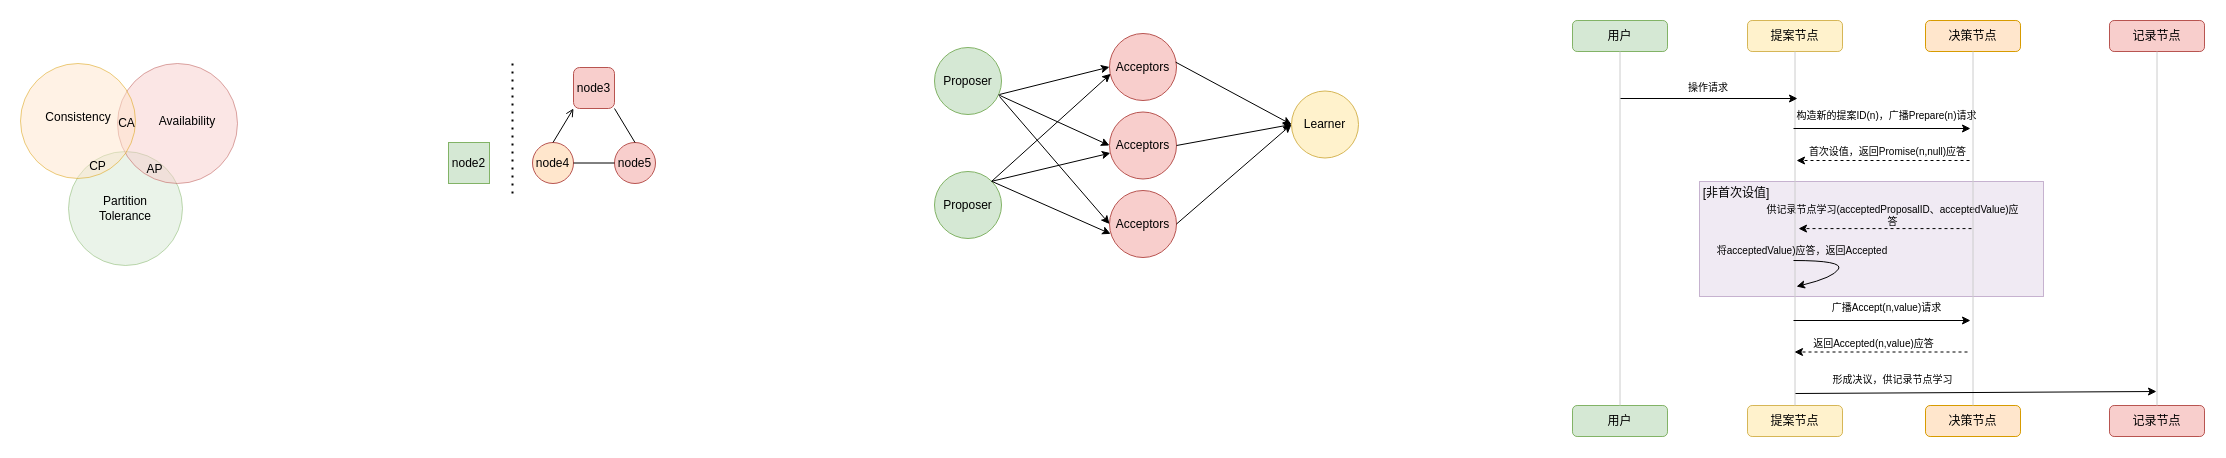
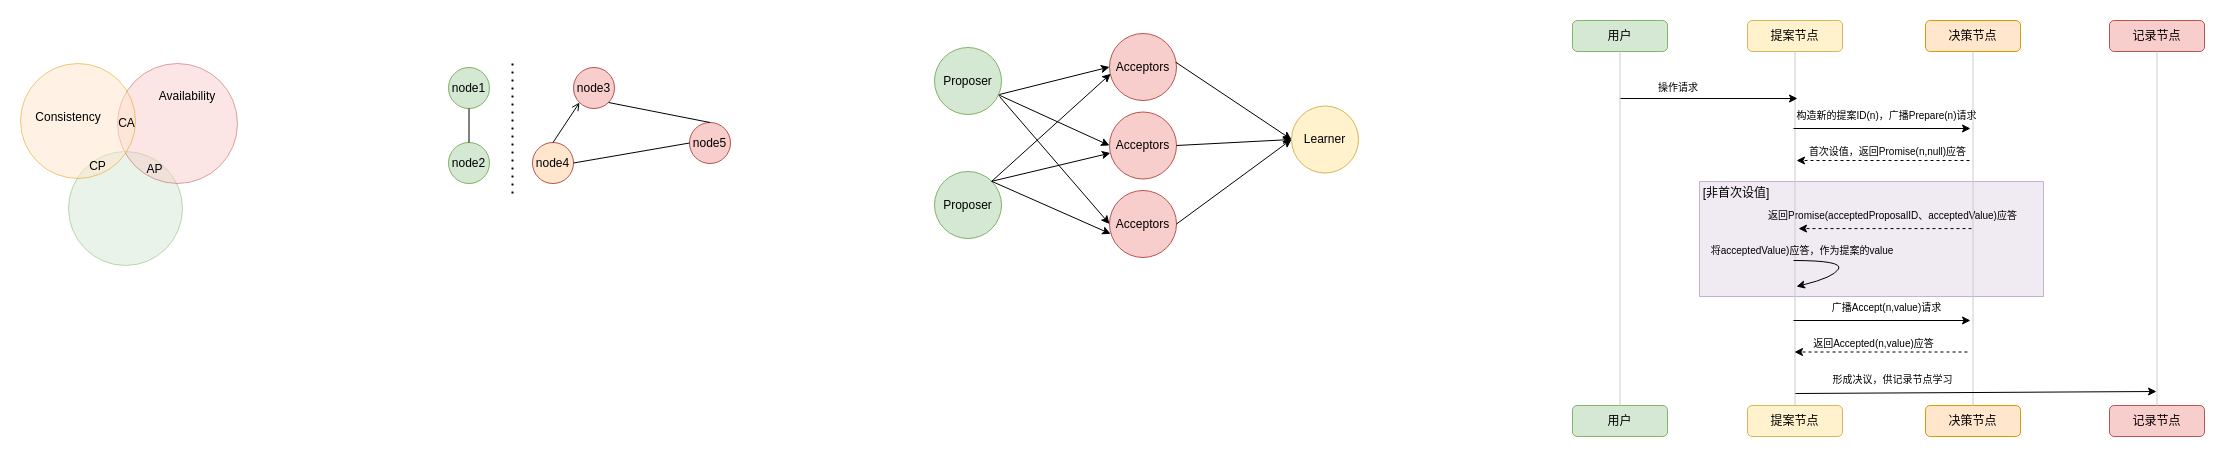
none -> (469, 88)
(594, 88) -> (594, 88)
(1709, 88) -> (1679, 88)
(78, 117) -> (68, 117)
(188, 121) -> (188, 96)
(1325, 125) -> (1325, 140)
none -> (469, 126)
(469, 163) -> (469, 163)
(635, 163) -> (710, 143)
(126, 209) -> none
(1893, 216) -> (1893, 216)
(1803, 251) -> (1803, 251)
